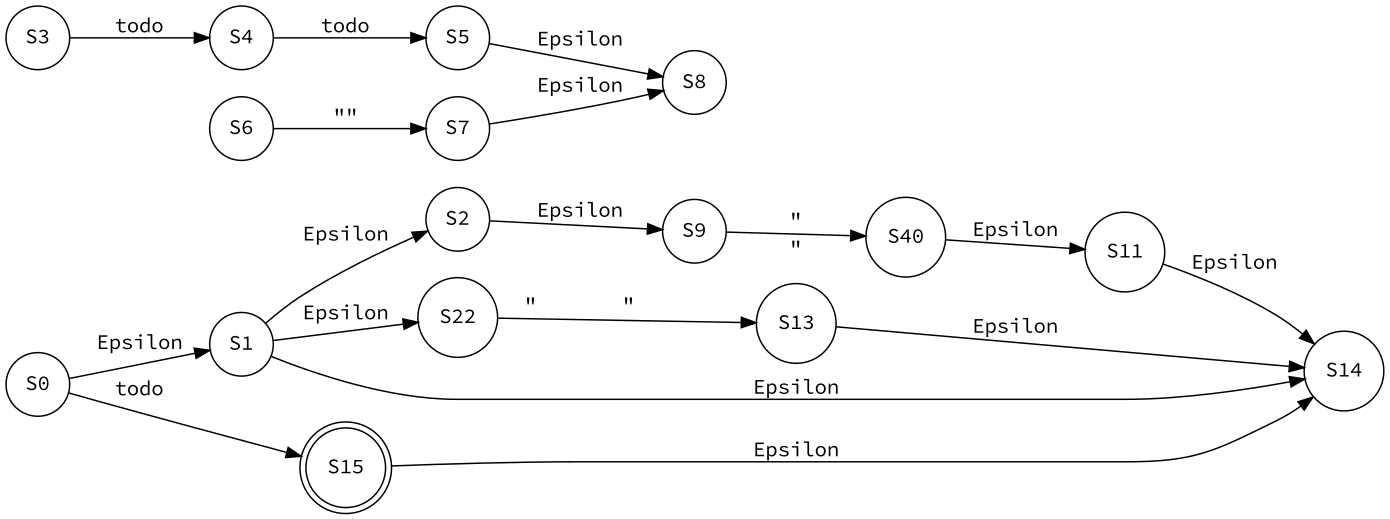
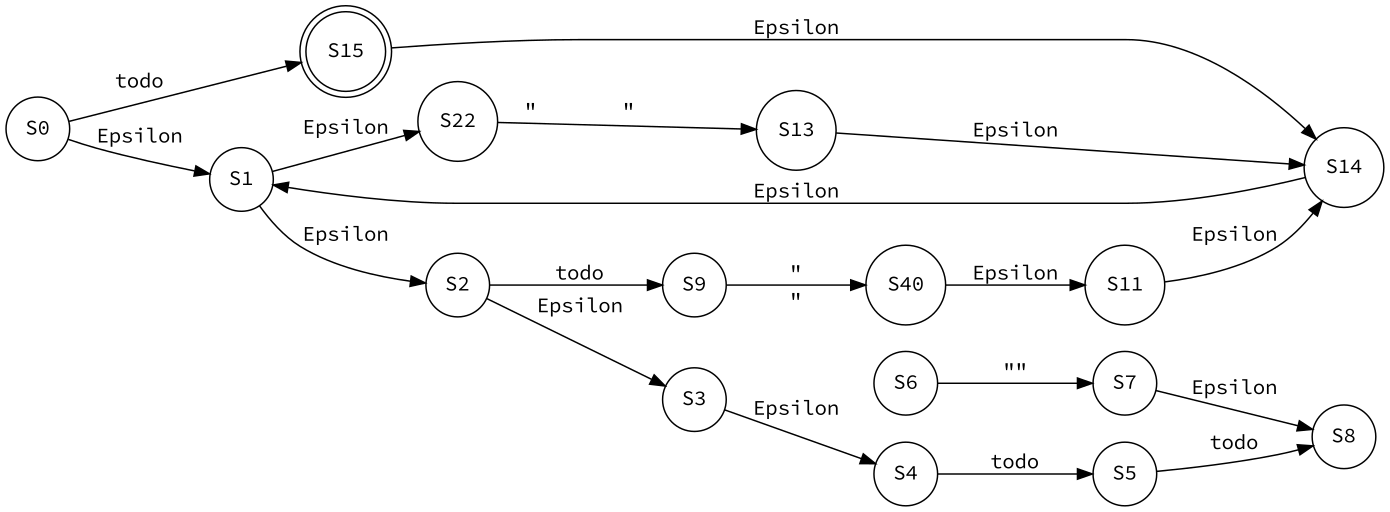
(140, 27) -> (796, 409)
(580, 40) -> (1234, 444)
(580, 211) -> (580, 274)
none -> (569, 339)
(778, 399) -> (797, 203)
